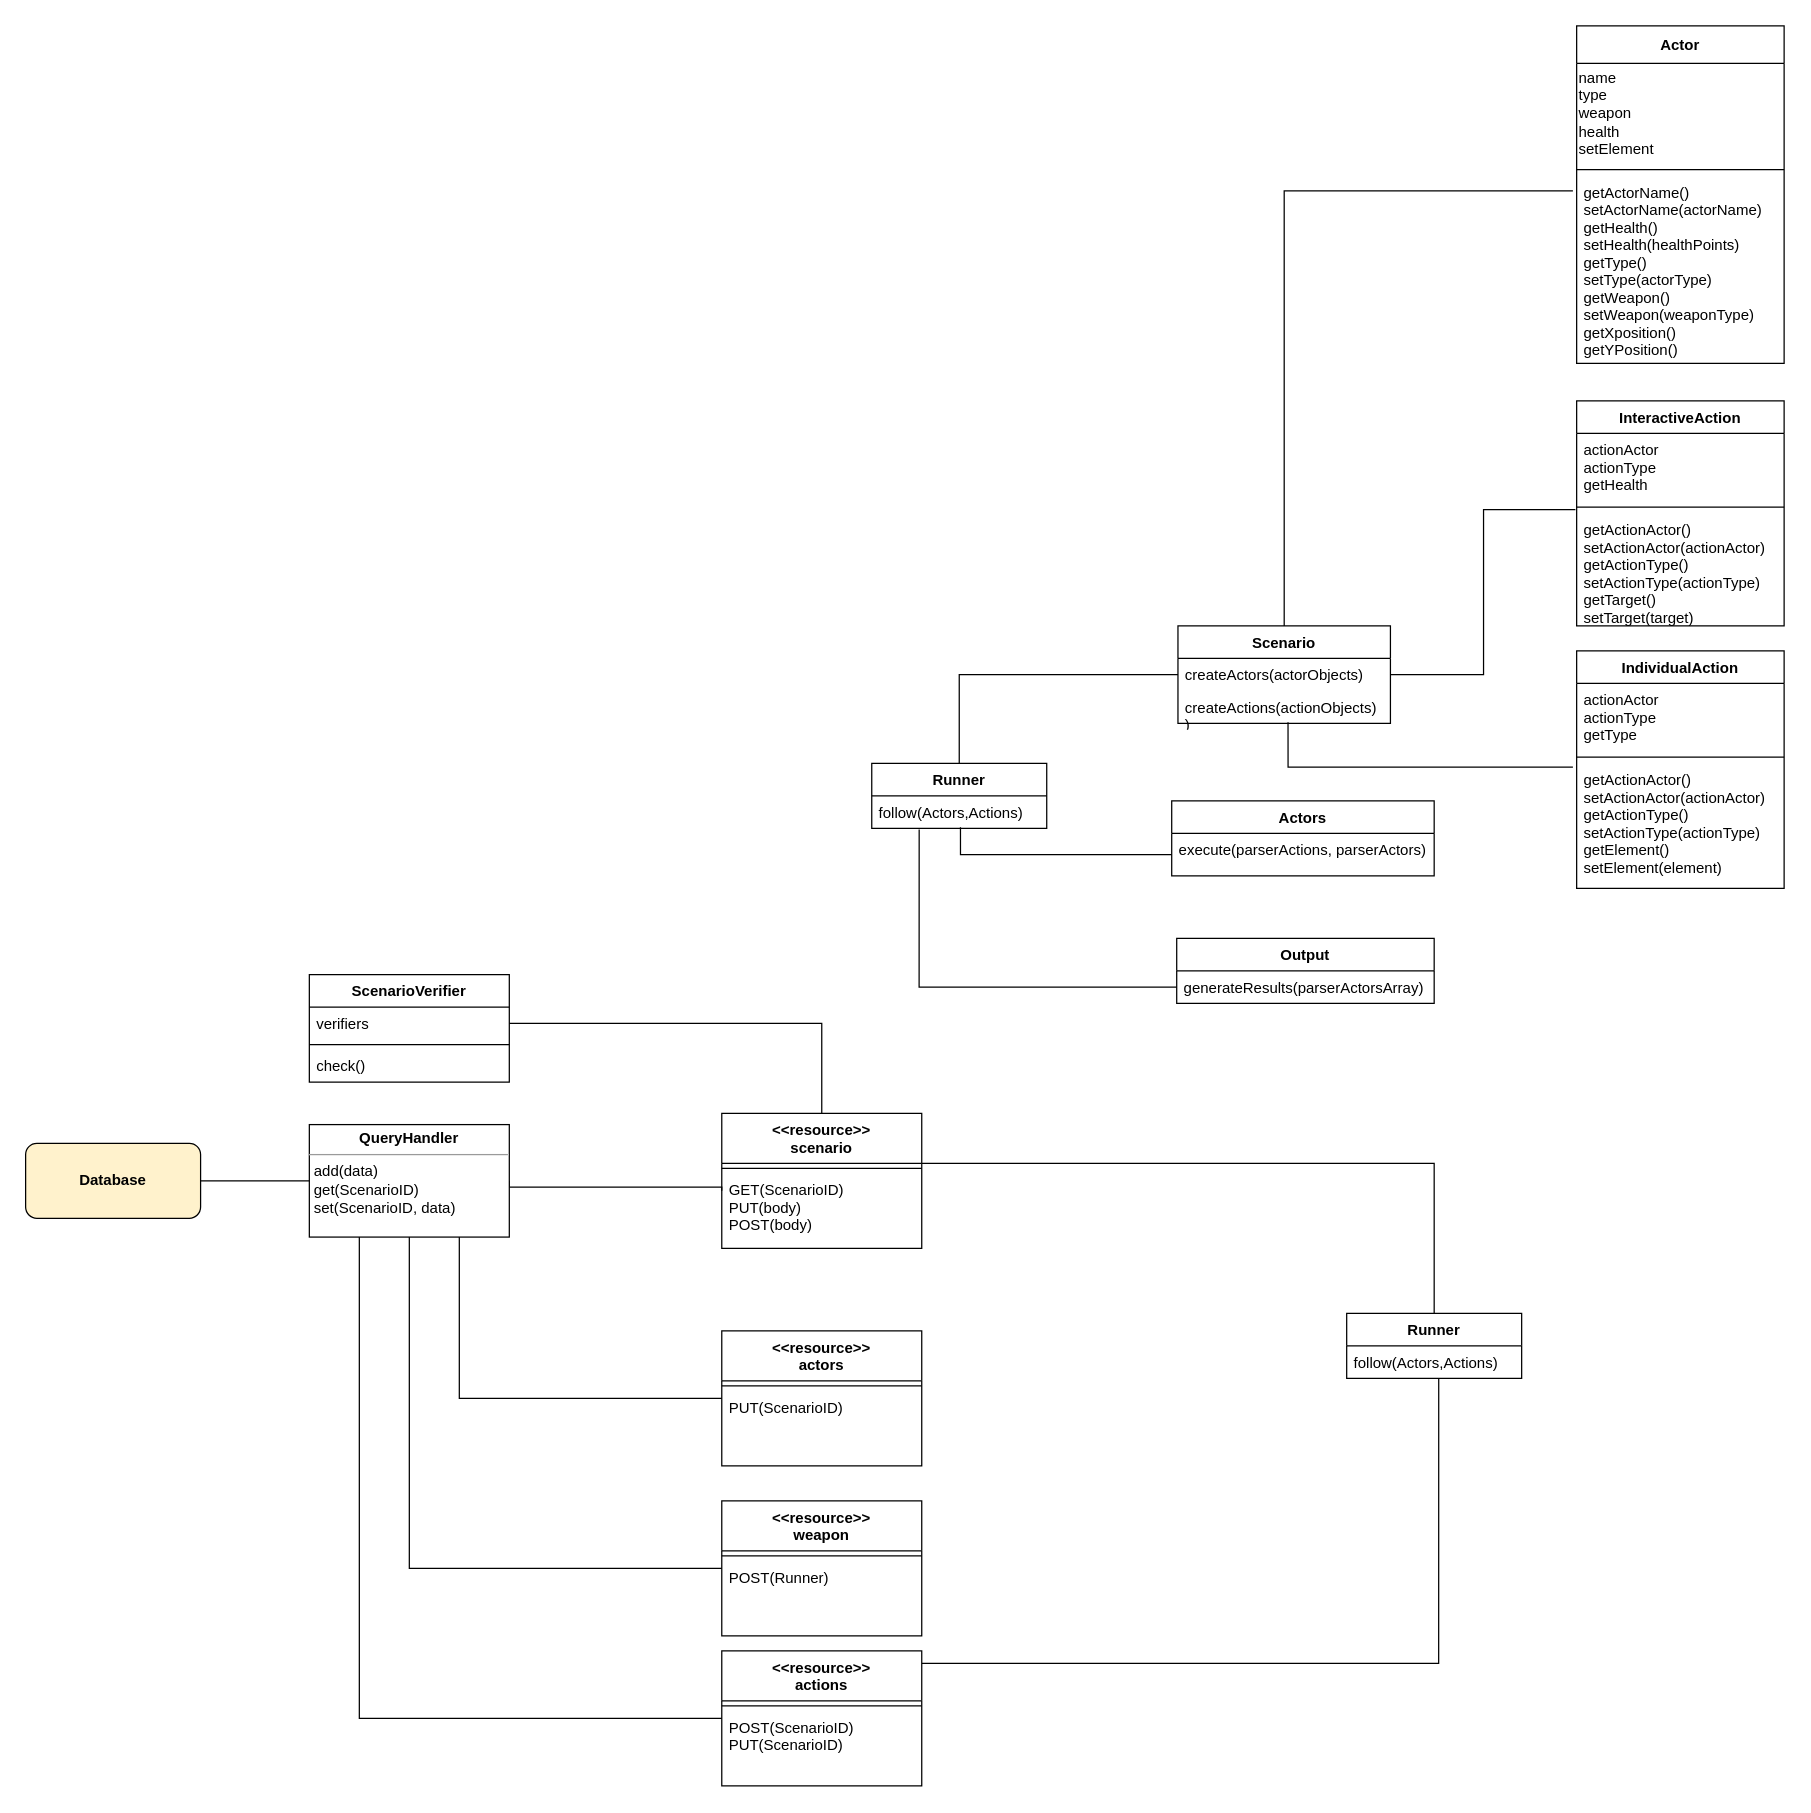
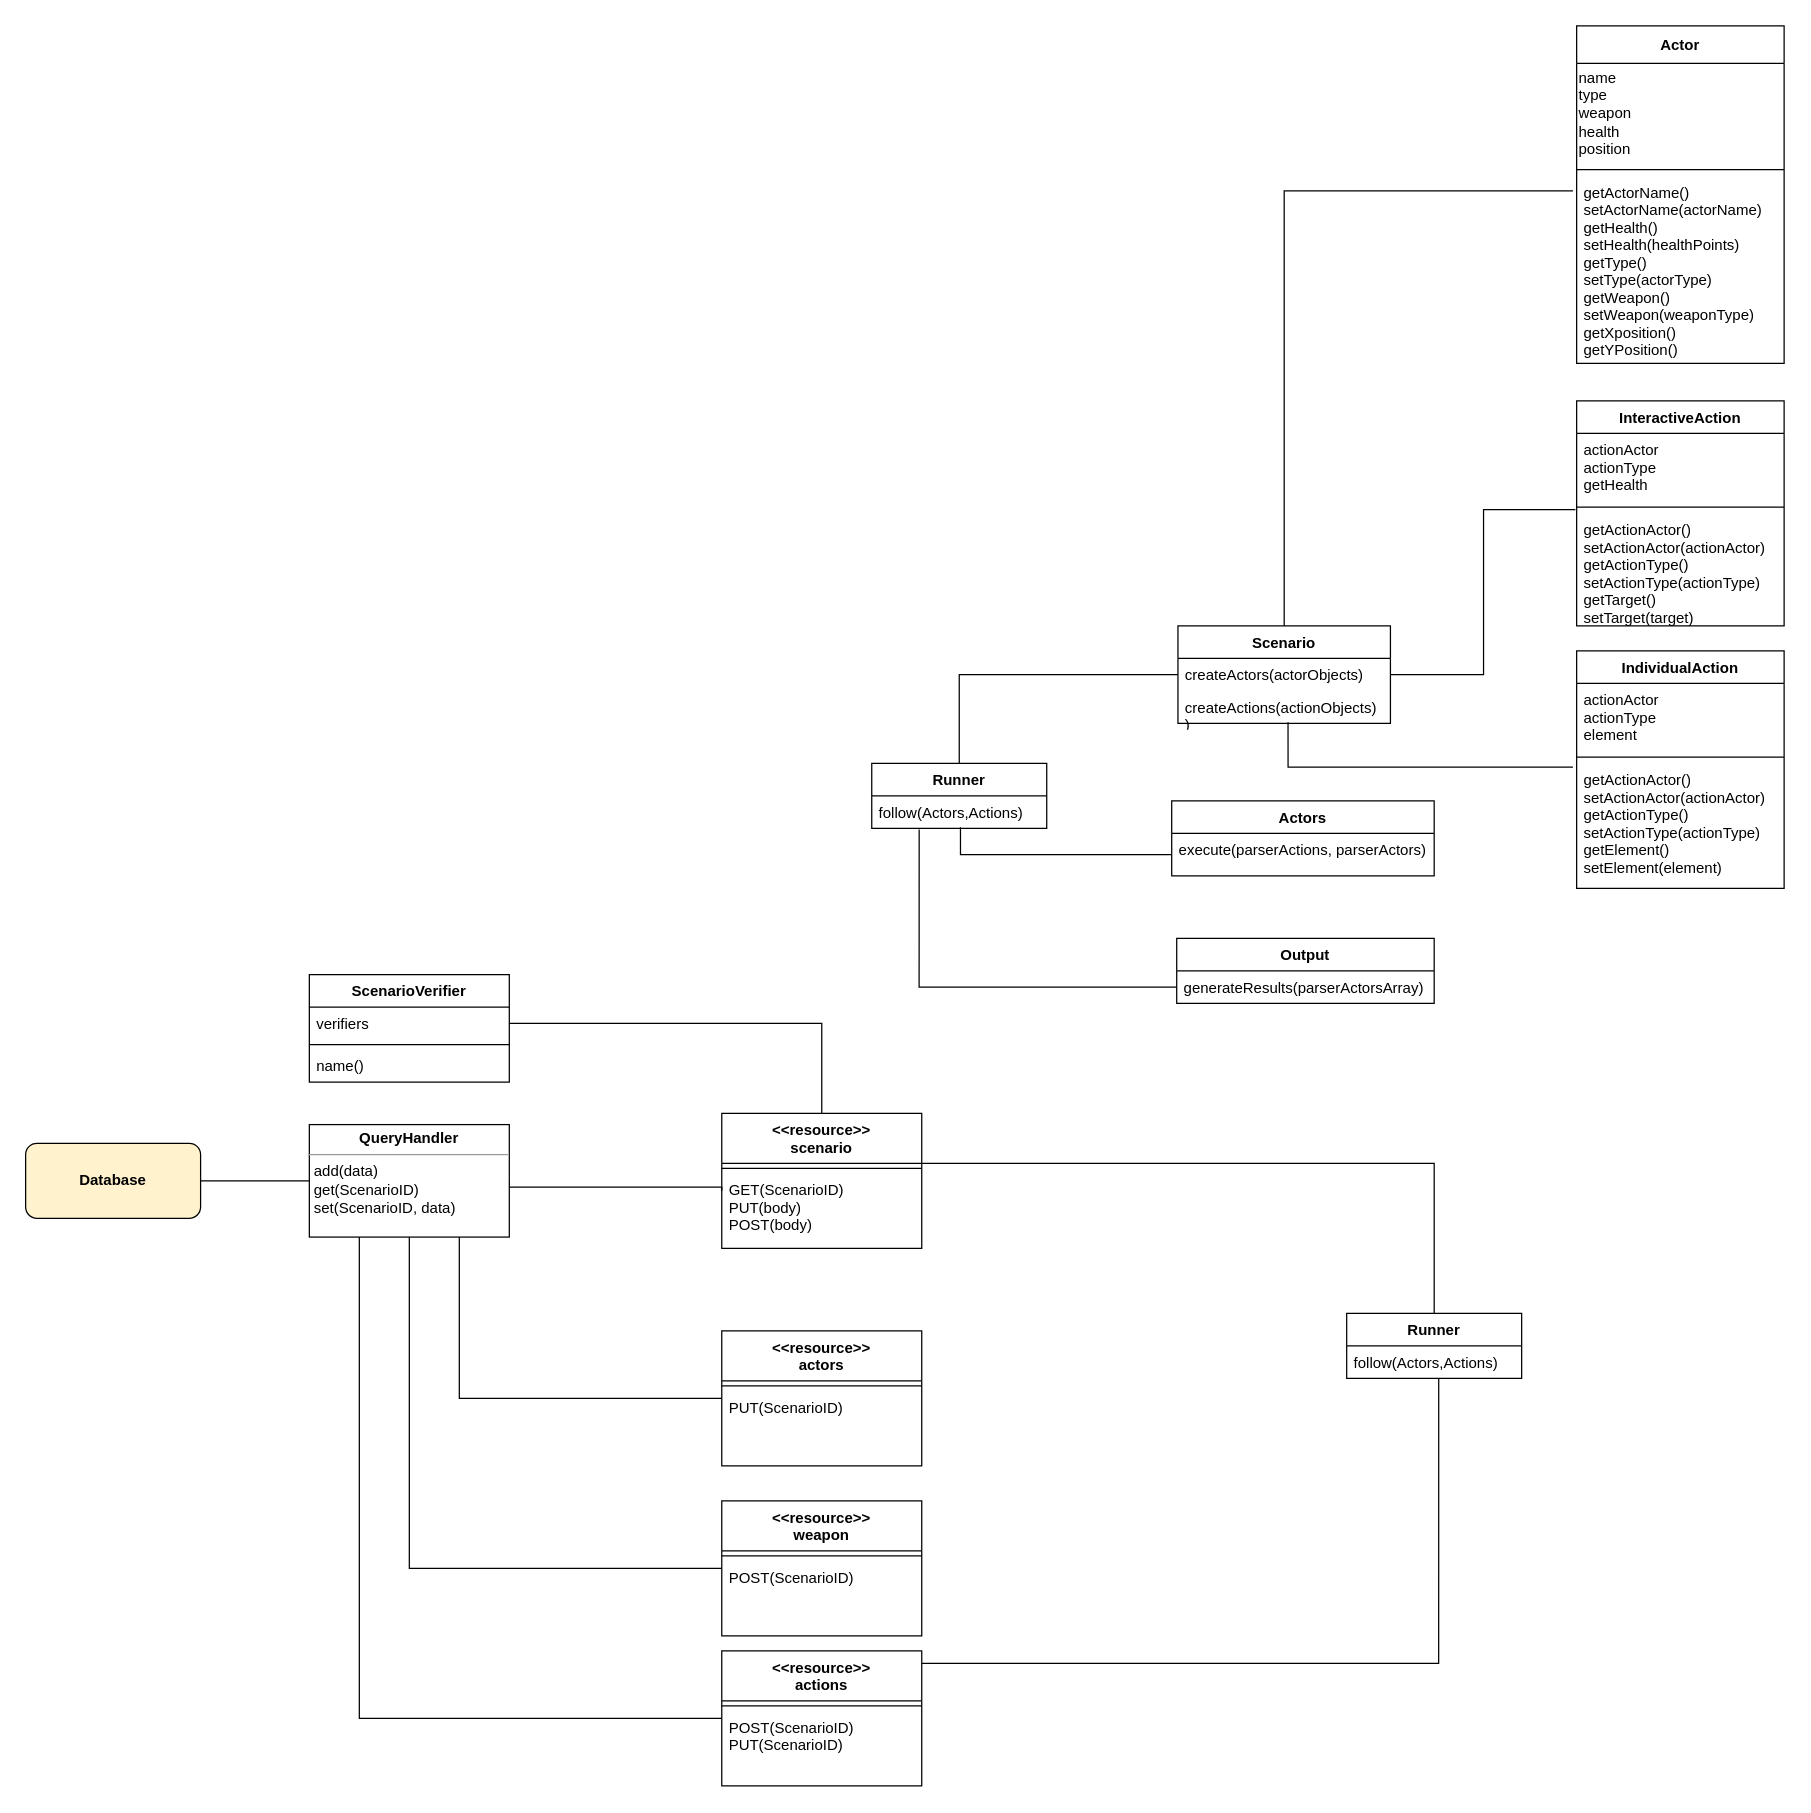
(1619, 113) -> (1609, 113)
(1628, 700) -> (1628, 700)
(346, 1066) -> (341, 1066)
(779, 1578) -> (794, 1578)
